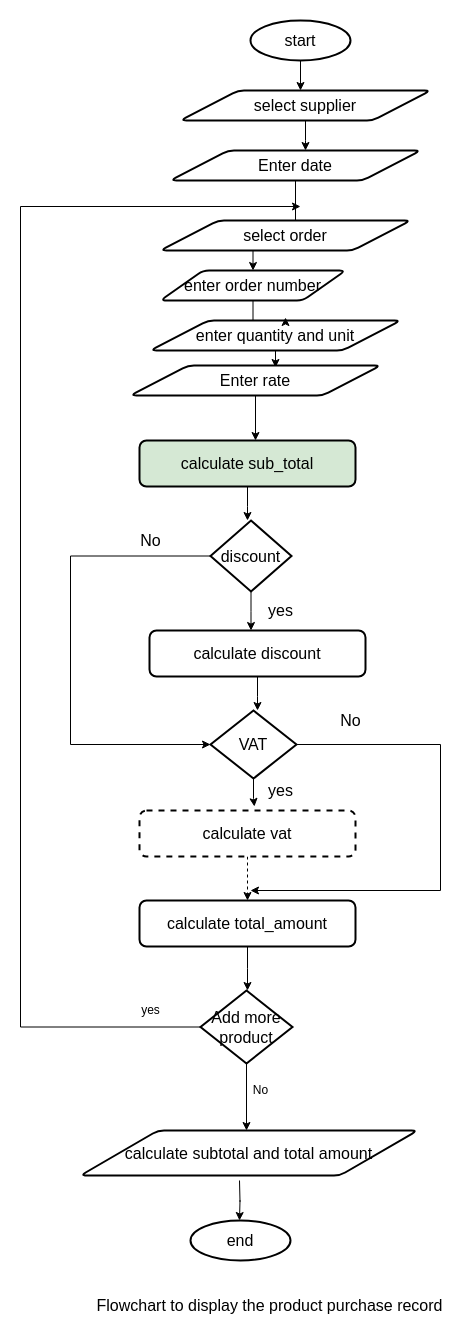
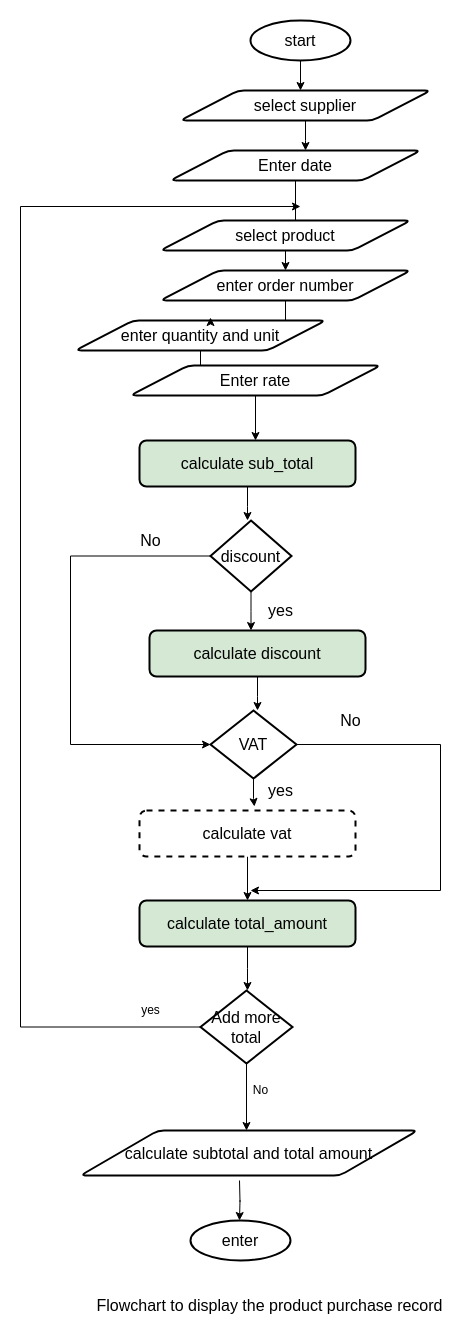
(286, 236) -> (286, 236)
(253, 286) -> (286, 286)
(276, 336) -> (201, 336)
(258, 654) -> (258, 654)
(248, 876) -> (248, 876)
(248, 924) -> (248, 924)
(247, 1028) -> (247, 1028)
(241, 1241) -> (241, 1241)
